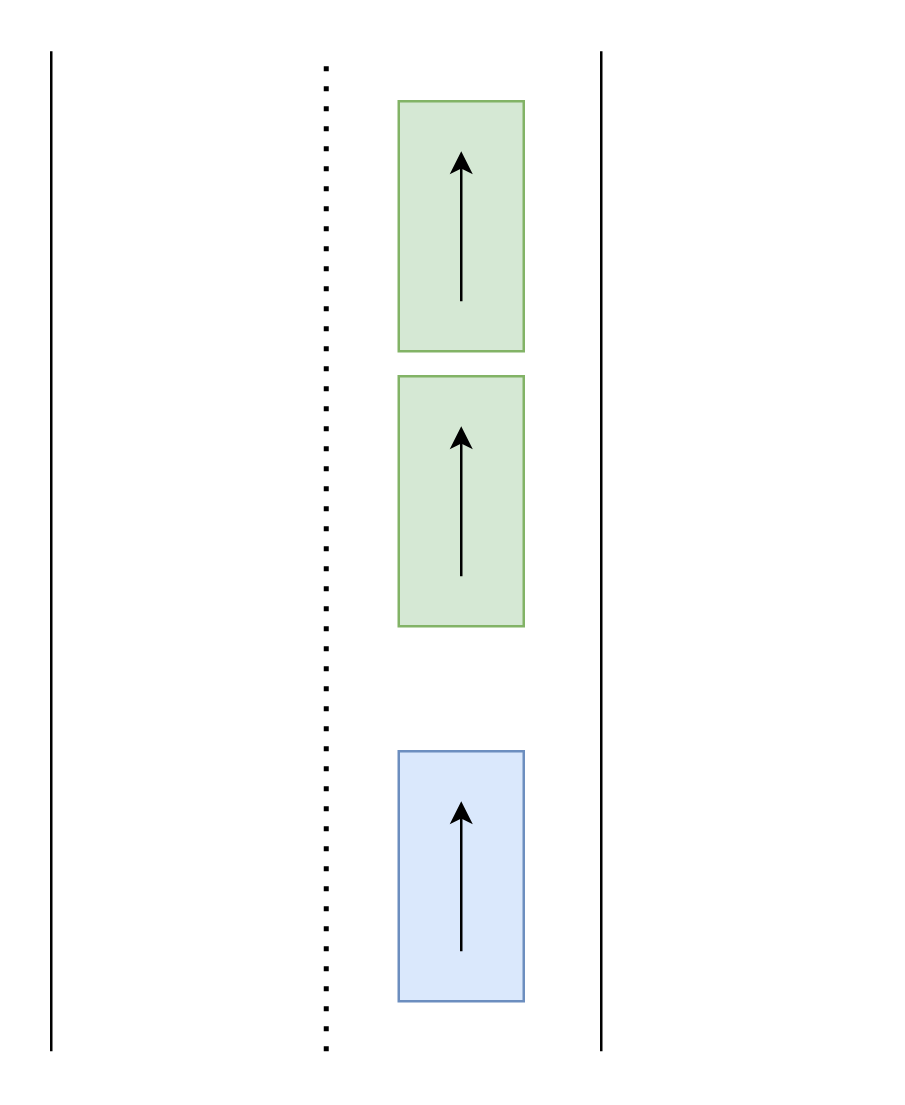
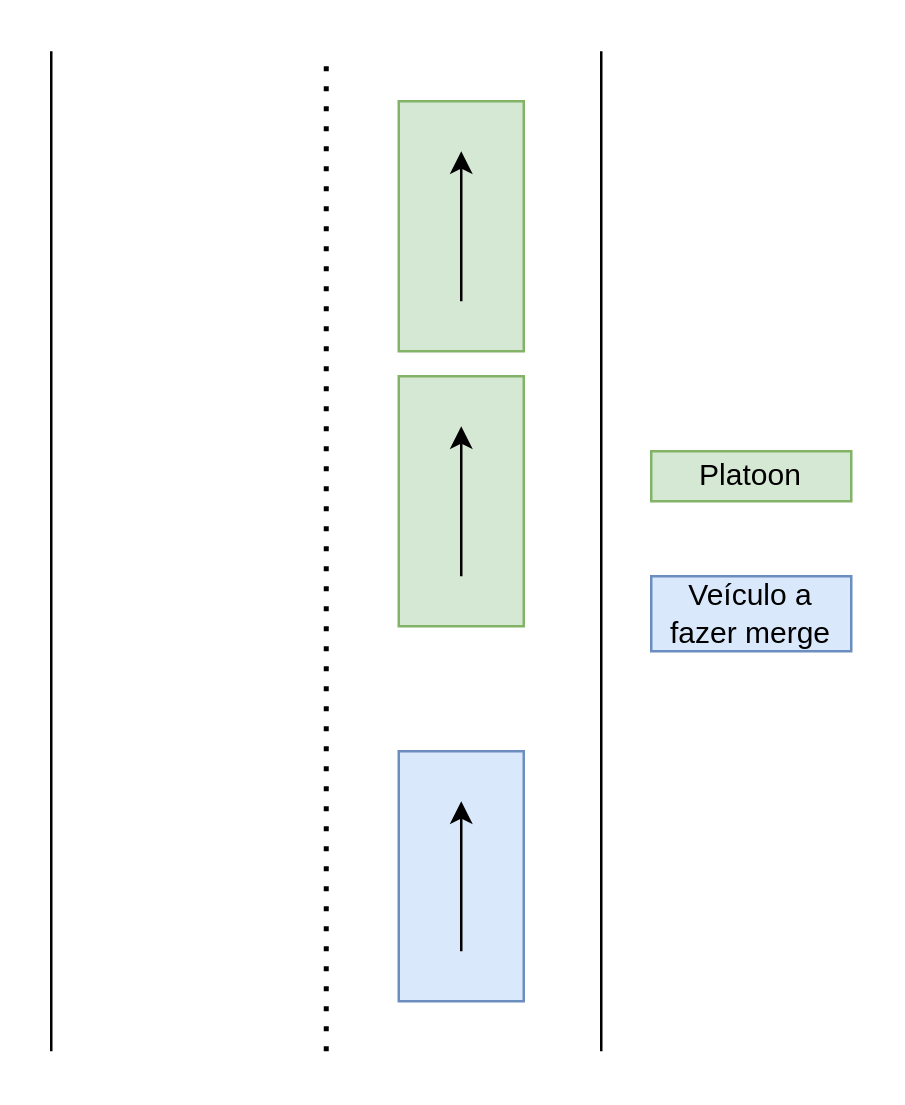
none -> (751, 476)
none -> (751, 614)
